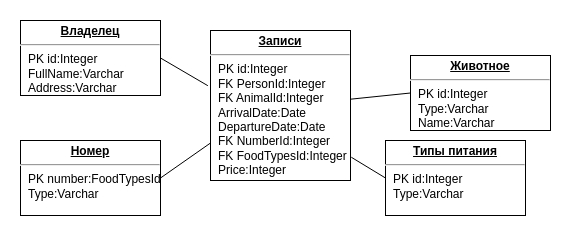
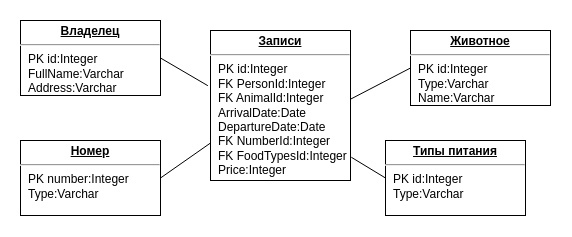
(481, 93) -> (481, 68)
(88, 162) -> (75, 162)
